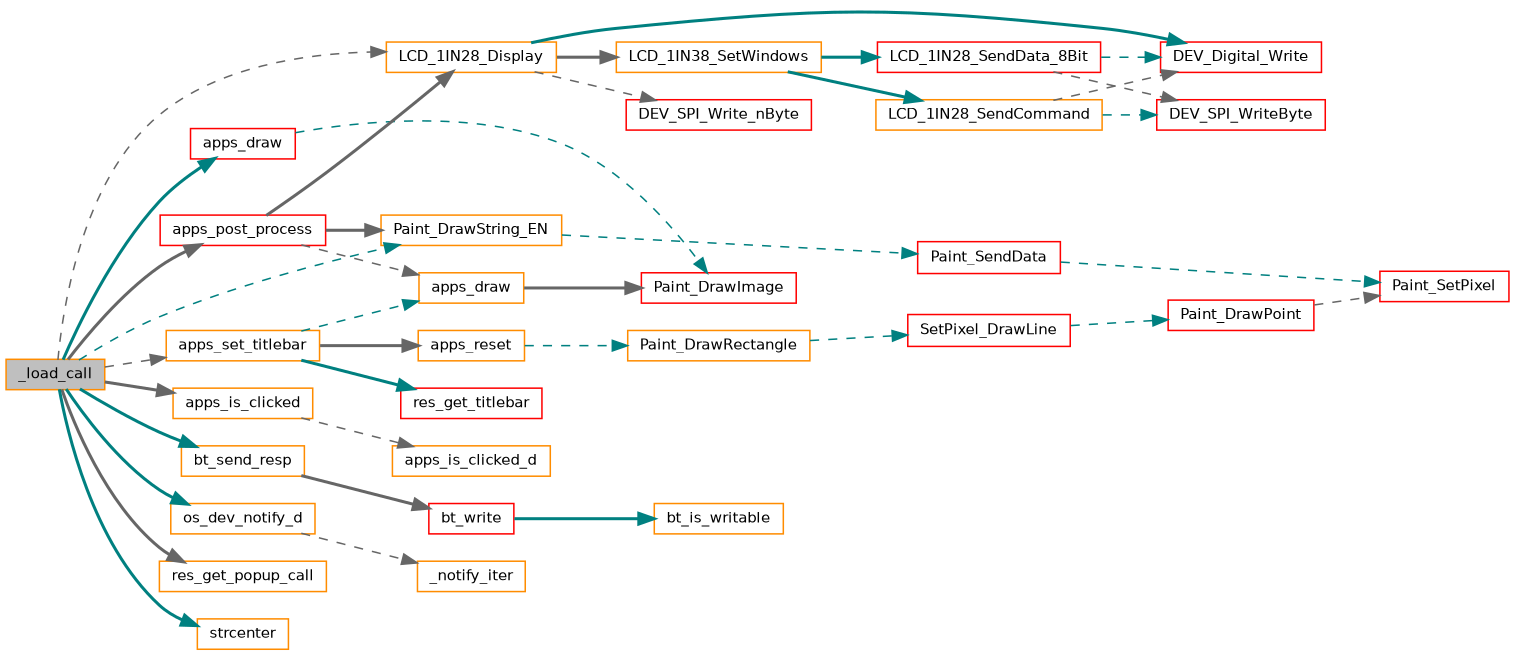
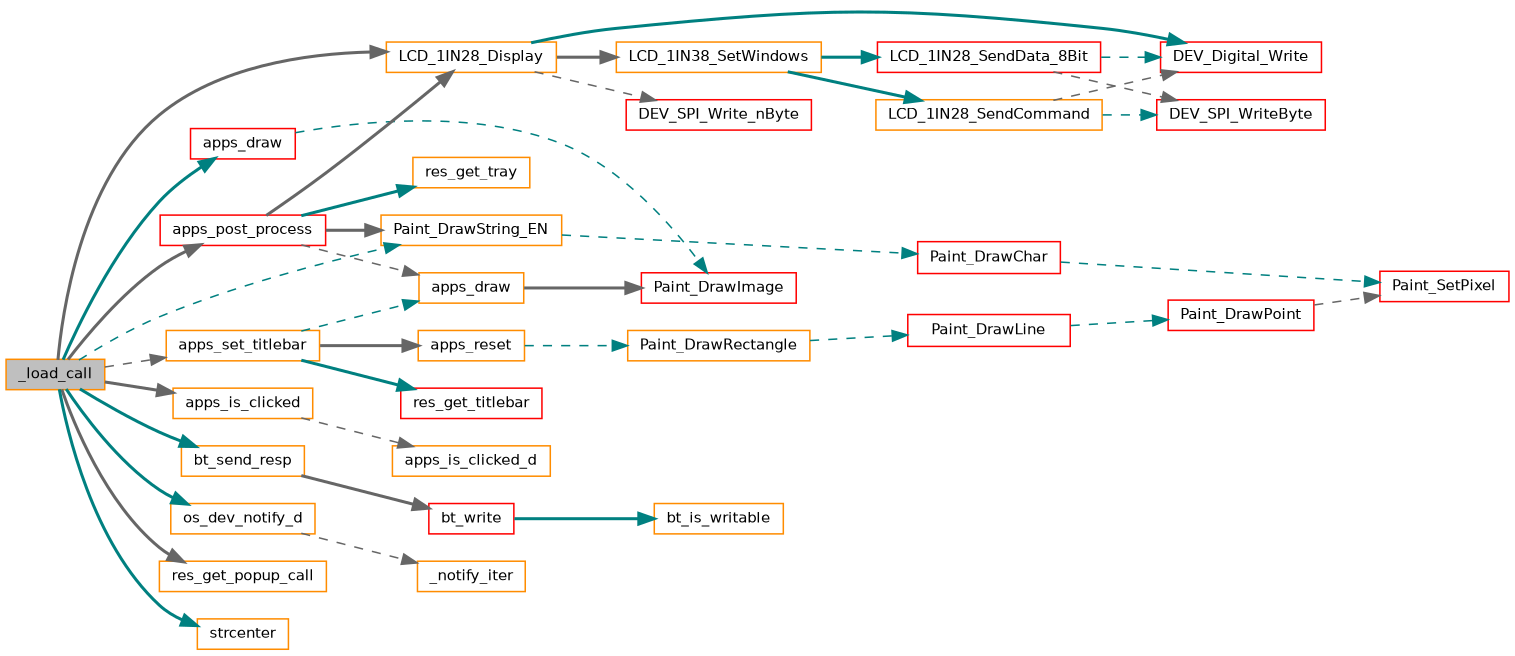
(143, 132) -> (143, 132)
none -> (471, 173)
(989, 258) -> (989, 258)
(989, 330) -> (989, 330)
